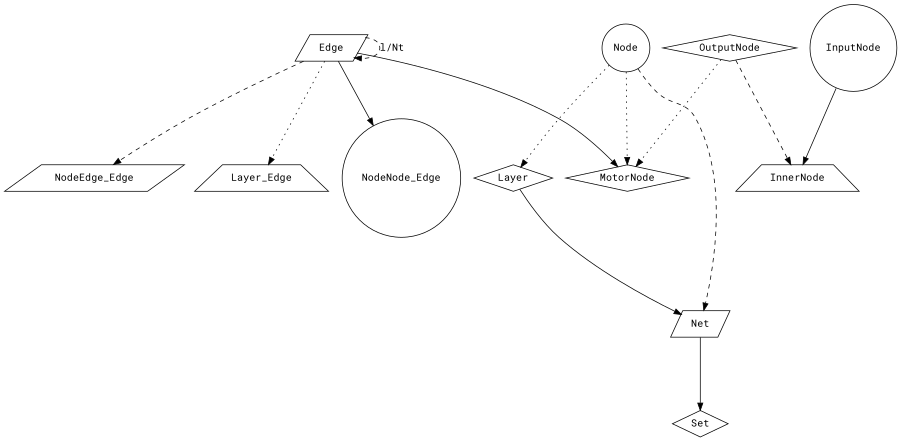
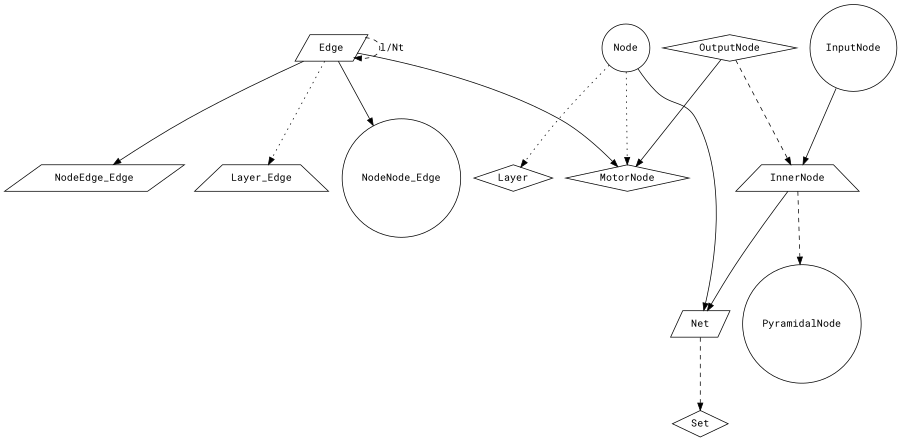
(210, 107) -> (210, 107)
(681, 110) -> (681, 110)
(713, 171) -> (713, 171)
(589, 261) -> (748, 247)
none -> (802, 324)
(700, 370) -> (700, 370)
